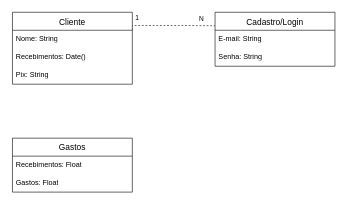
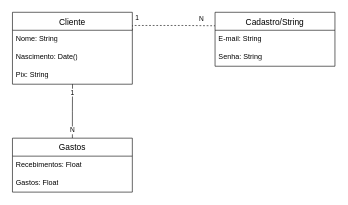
(275, 22) -> (275, 22)
(53, 57) -> (49, 57)
none -> (72, 112)
